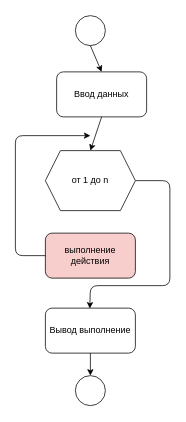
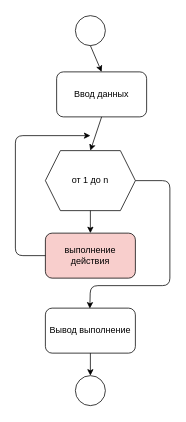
none -> (90, 219)
